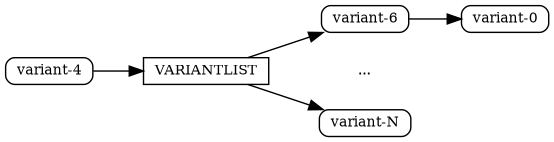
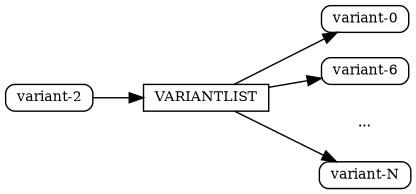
(428, 19) -> (279, 61)
(49, 71) -> (49, 98)
